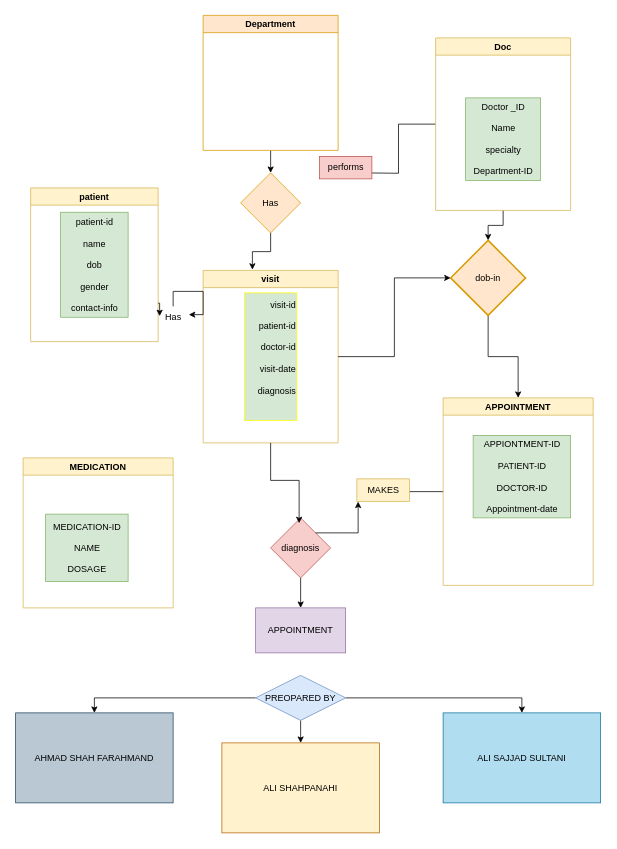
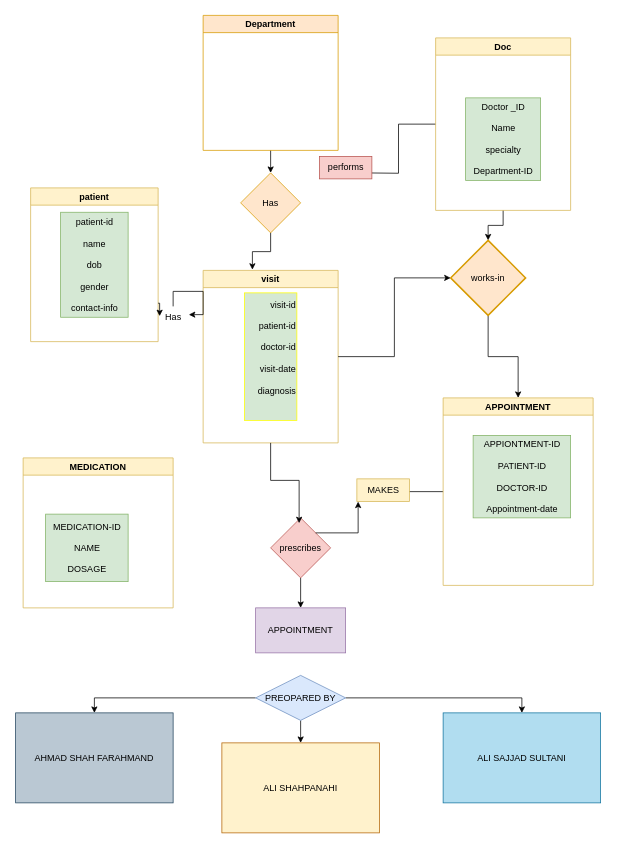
(488, 278) -> (488, 278)
(300, 548) -> (300, 548)
